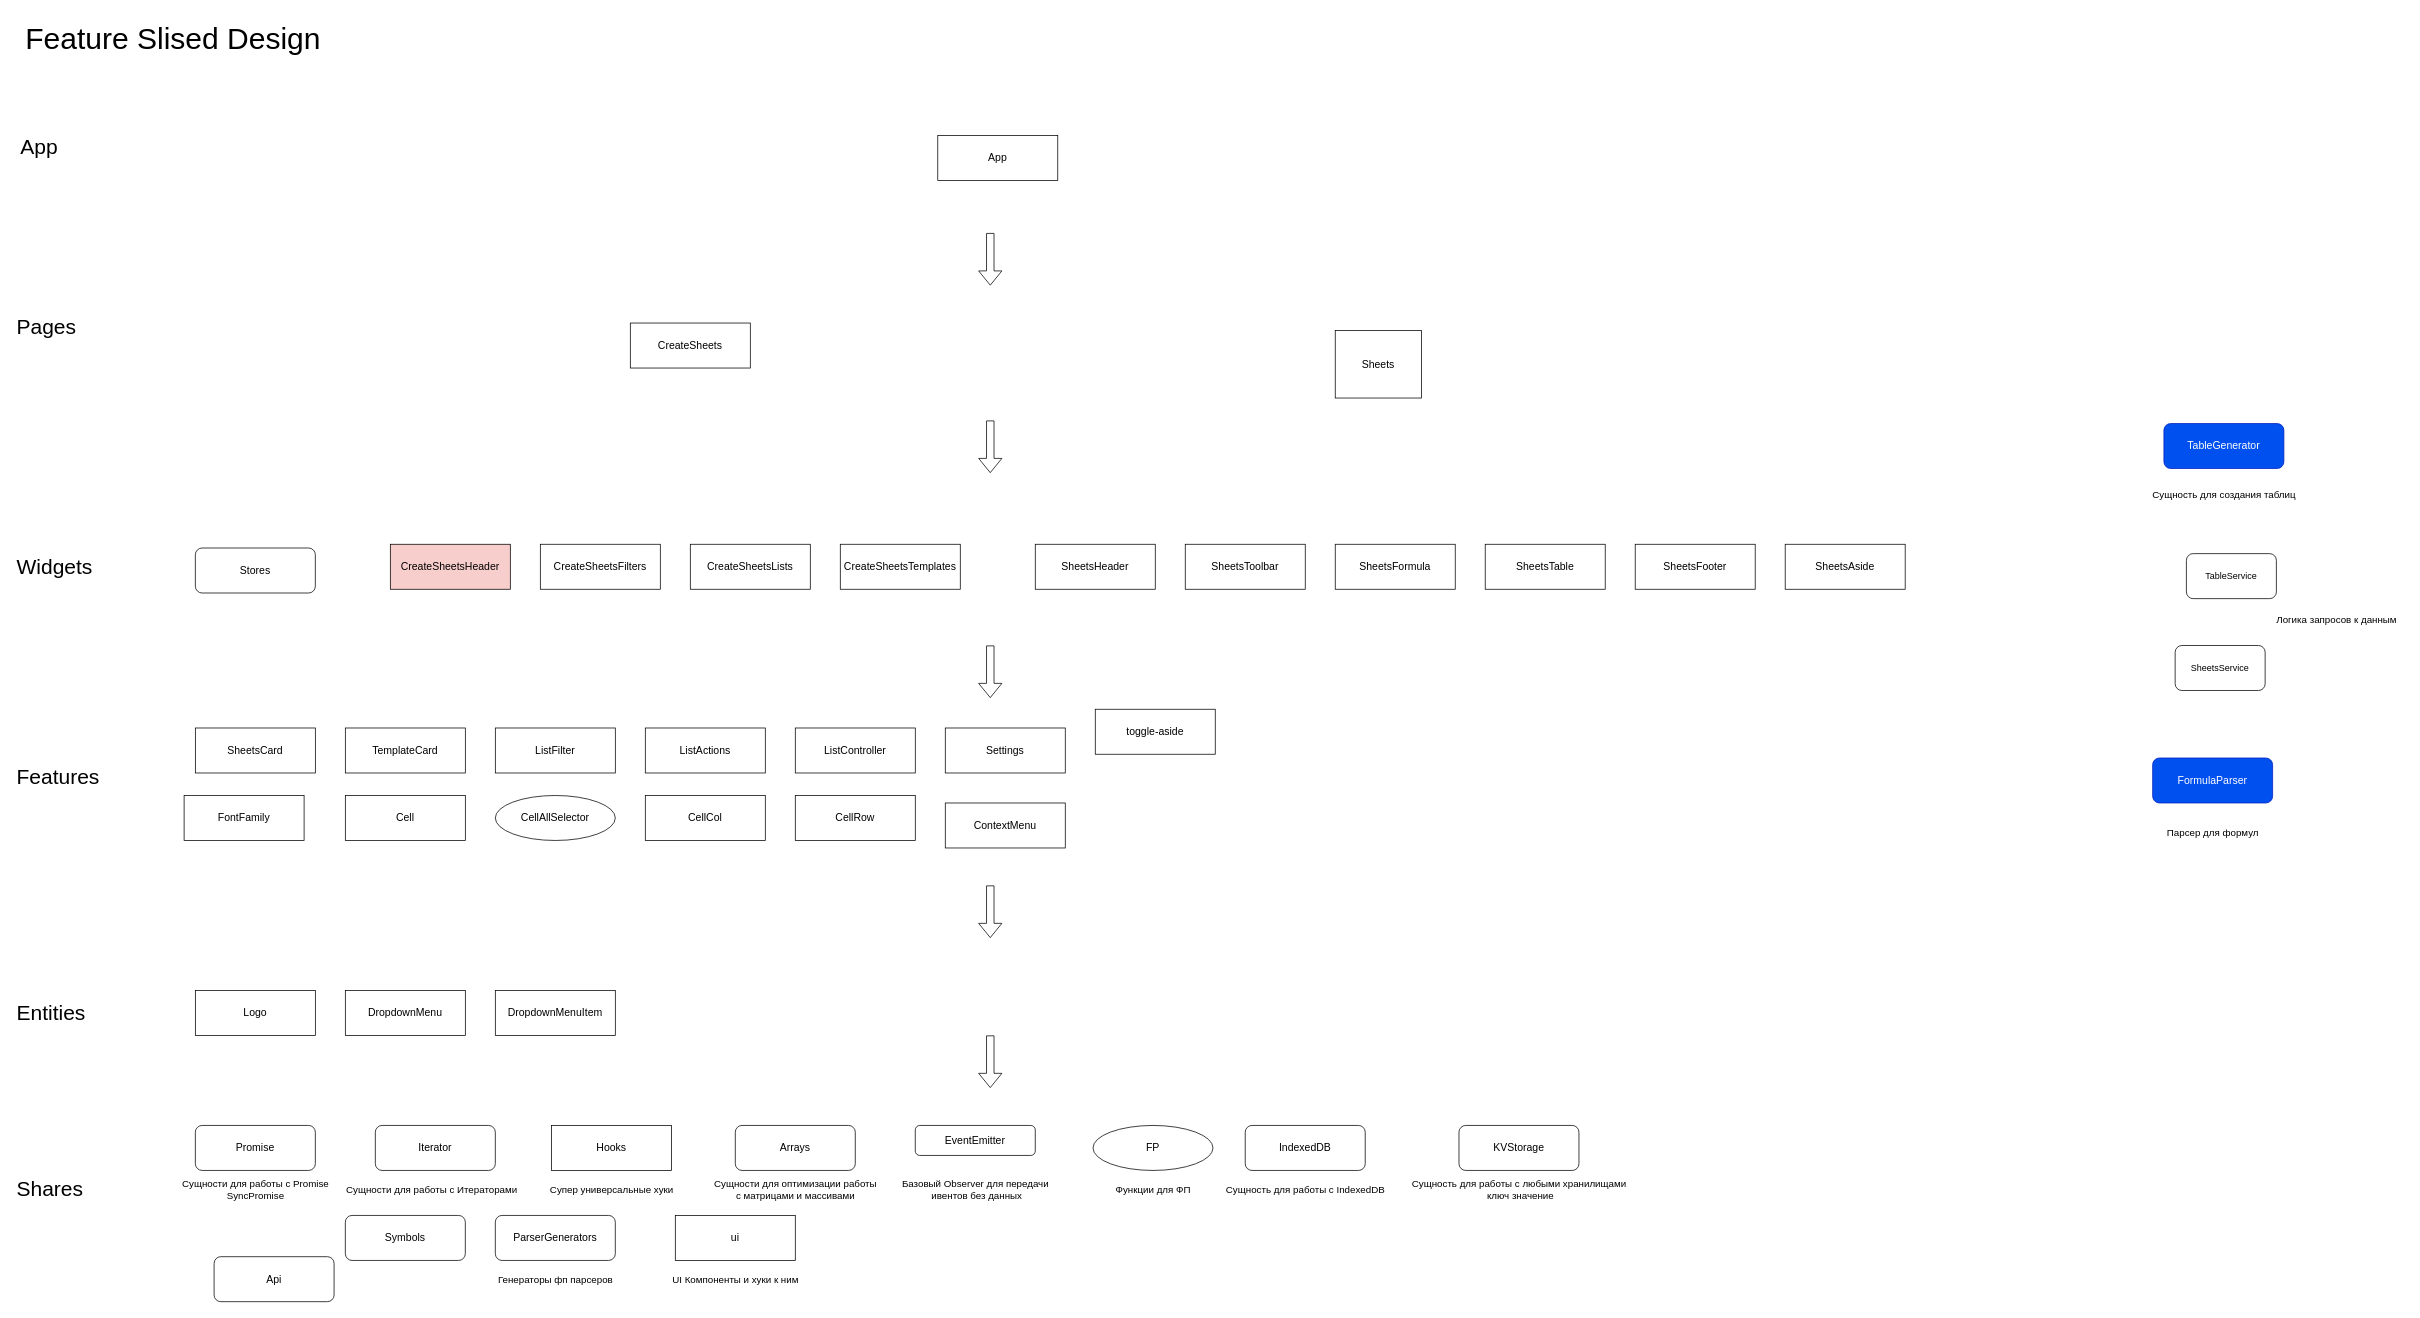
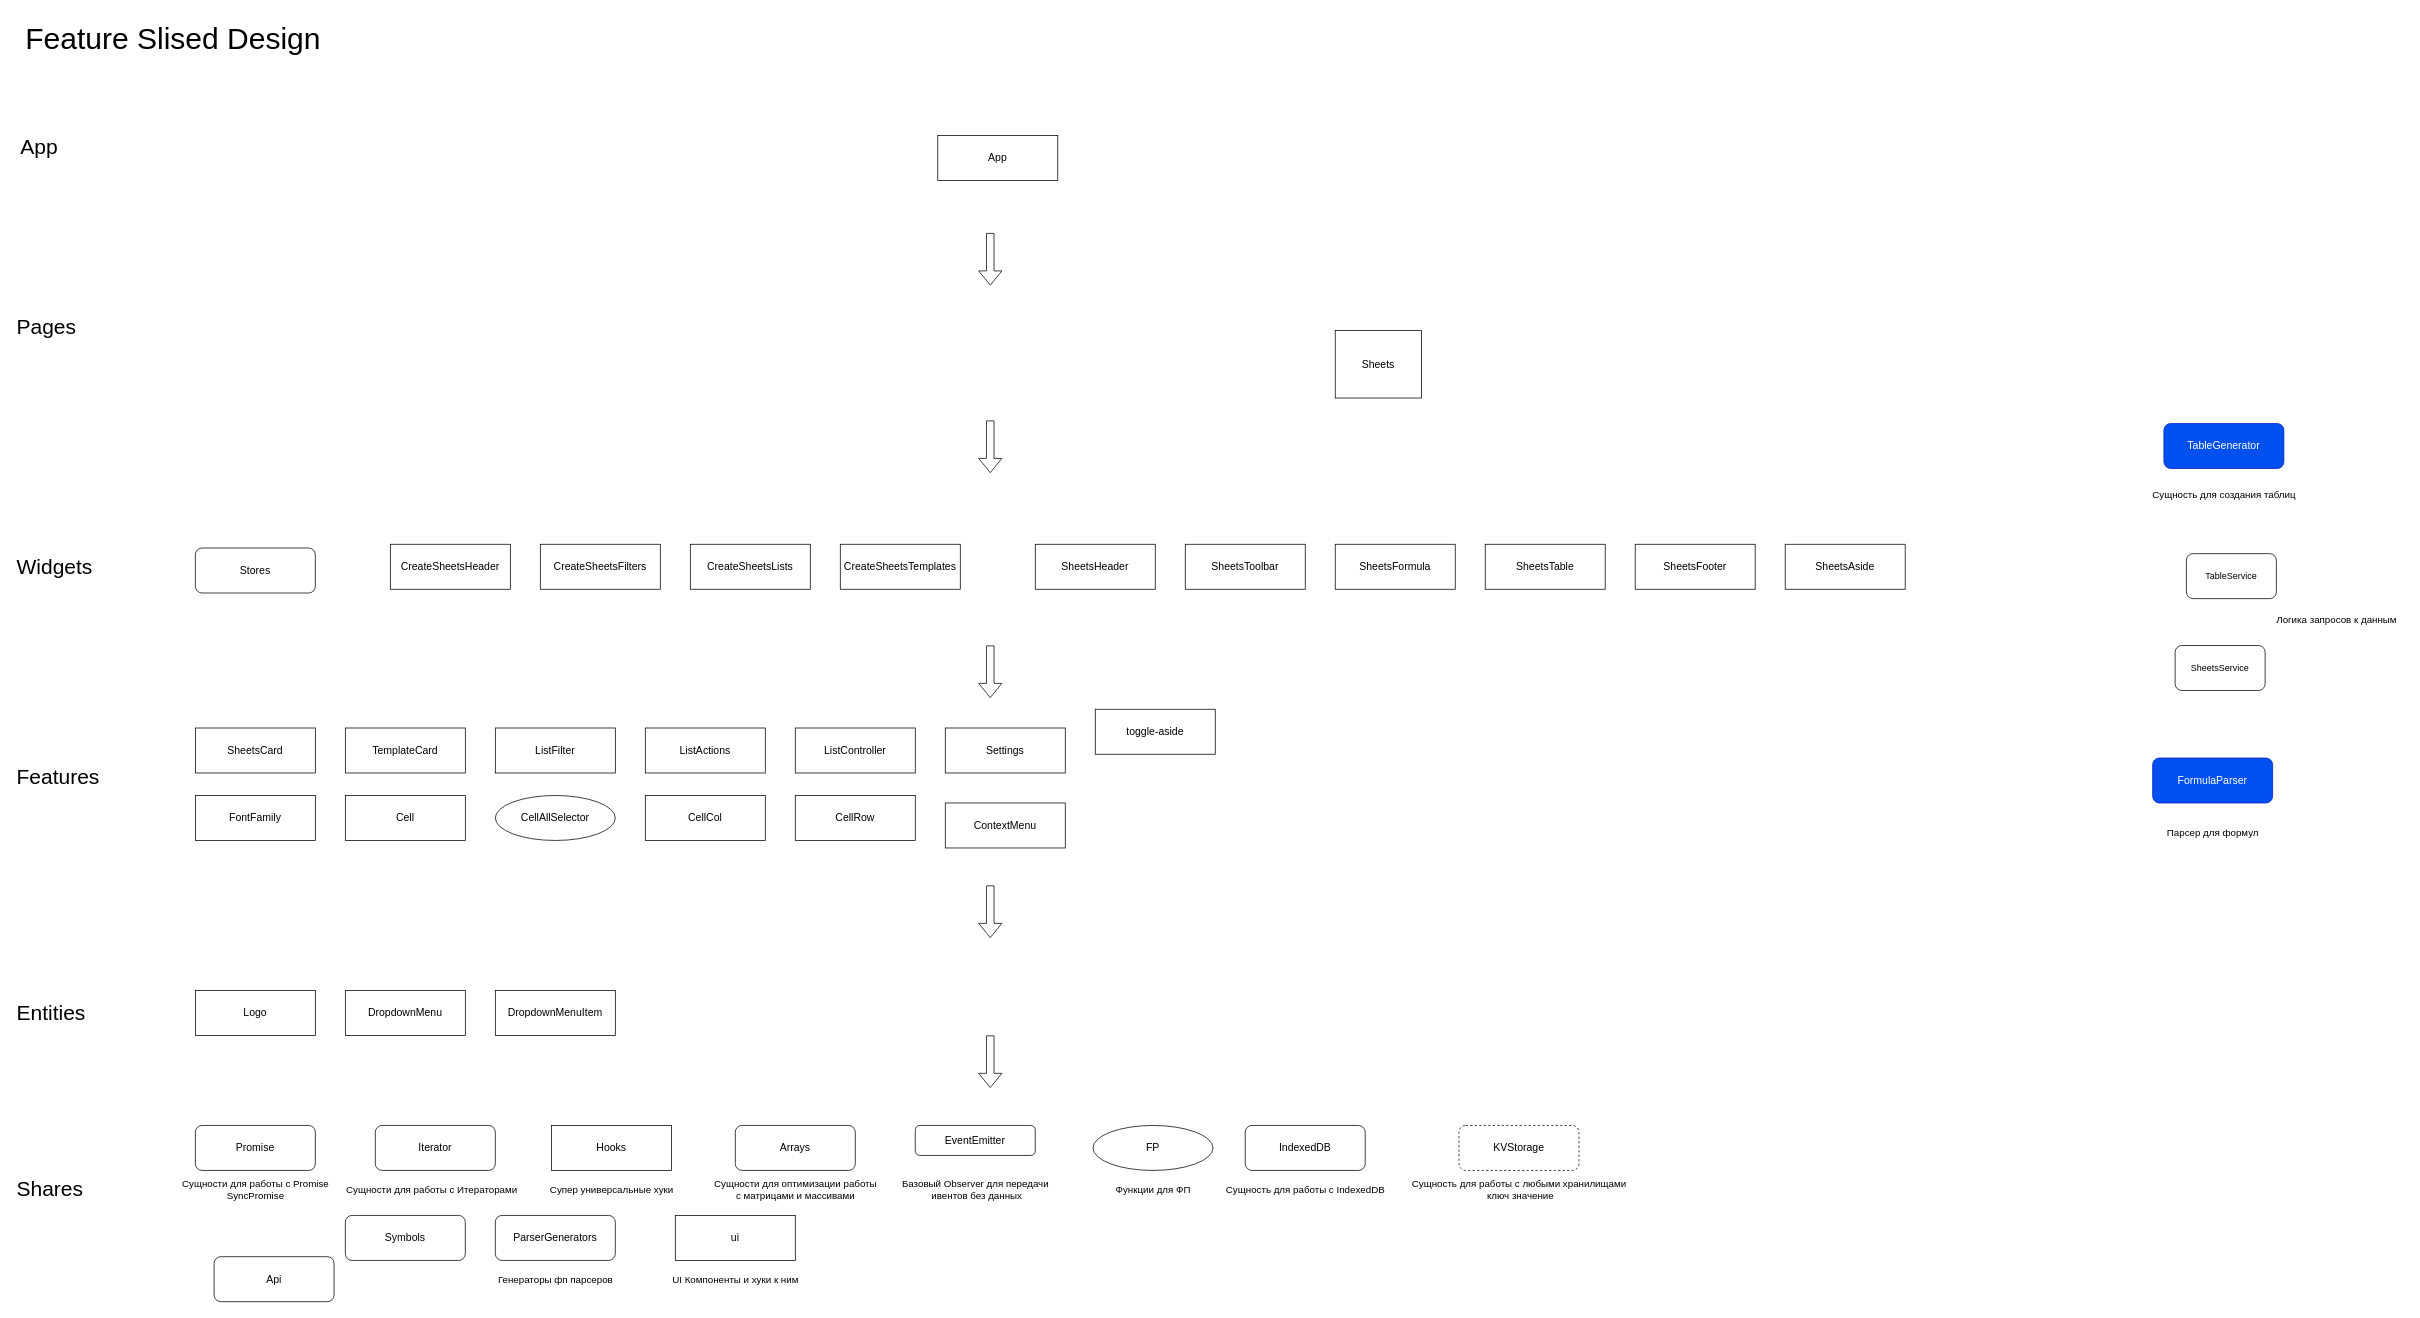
(690, 345) -> none
(450, 567) -> (450, 567)
(244, 818) -> (255, 818)
(1519, 1148) -> (1519, 1148)
